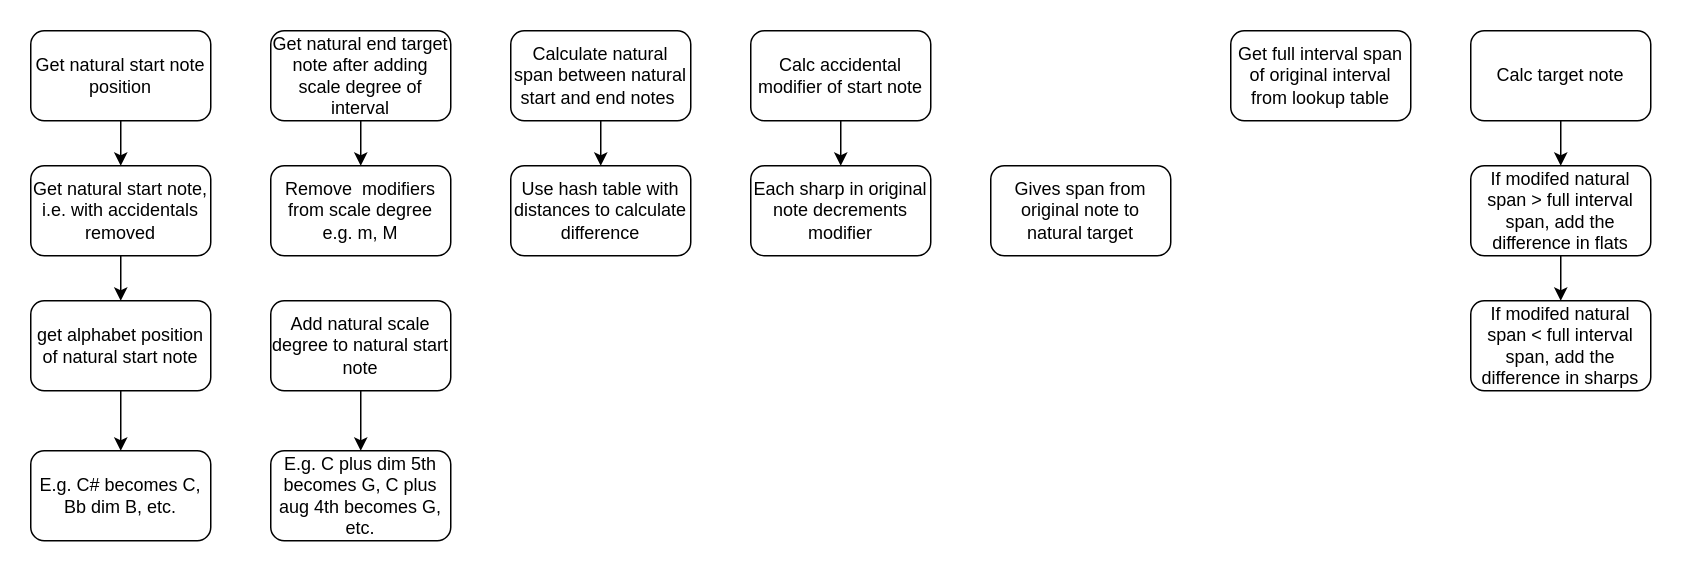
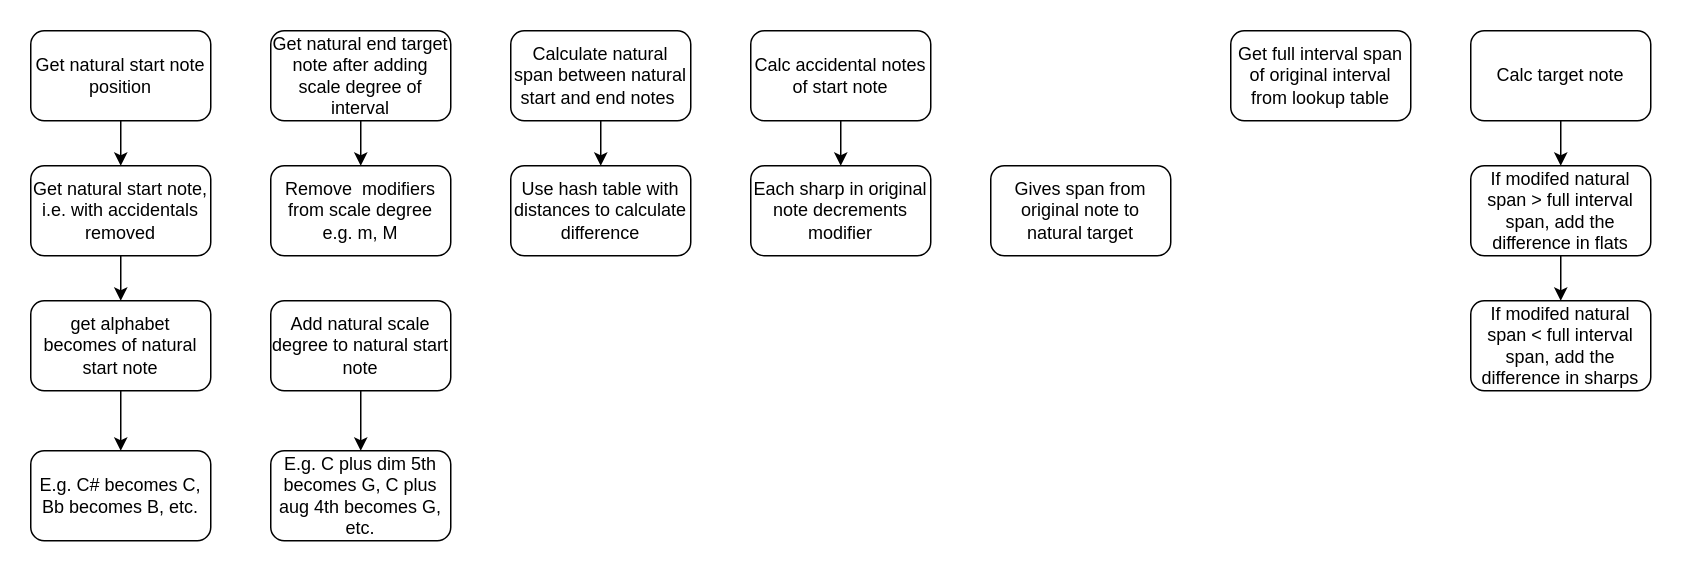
(841, 76) -> (841, 76)
(121, 346) -> (121, 346)
(121, 496) -> (121, 496)
